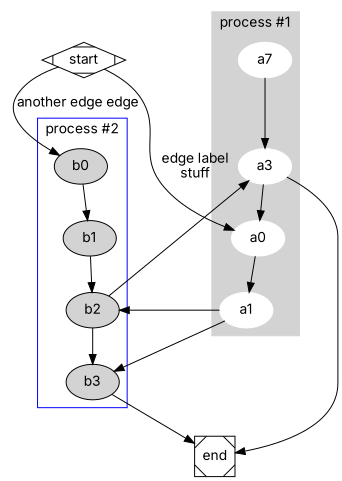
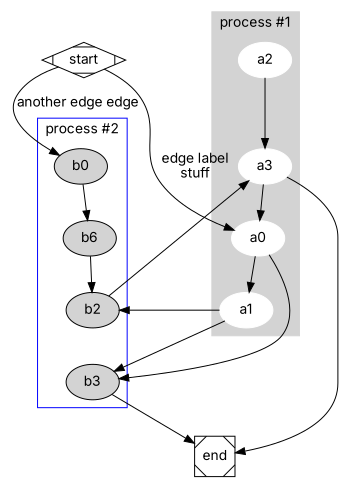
(265, 60) -> (265, 60)
(90, 238) -> (90, 238)
(93, 341) -> (250, 354)
